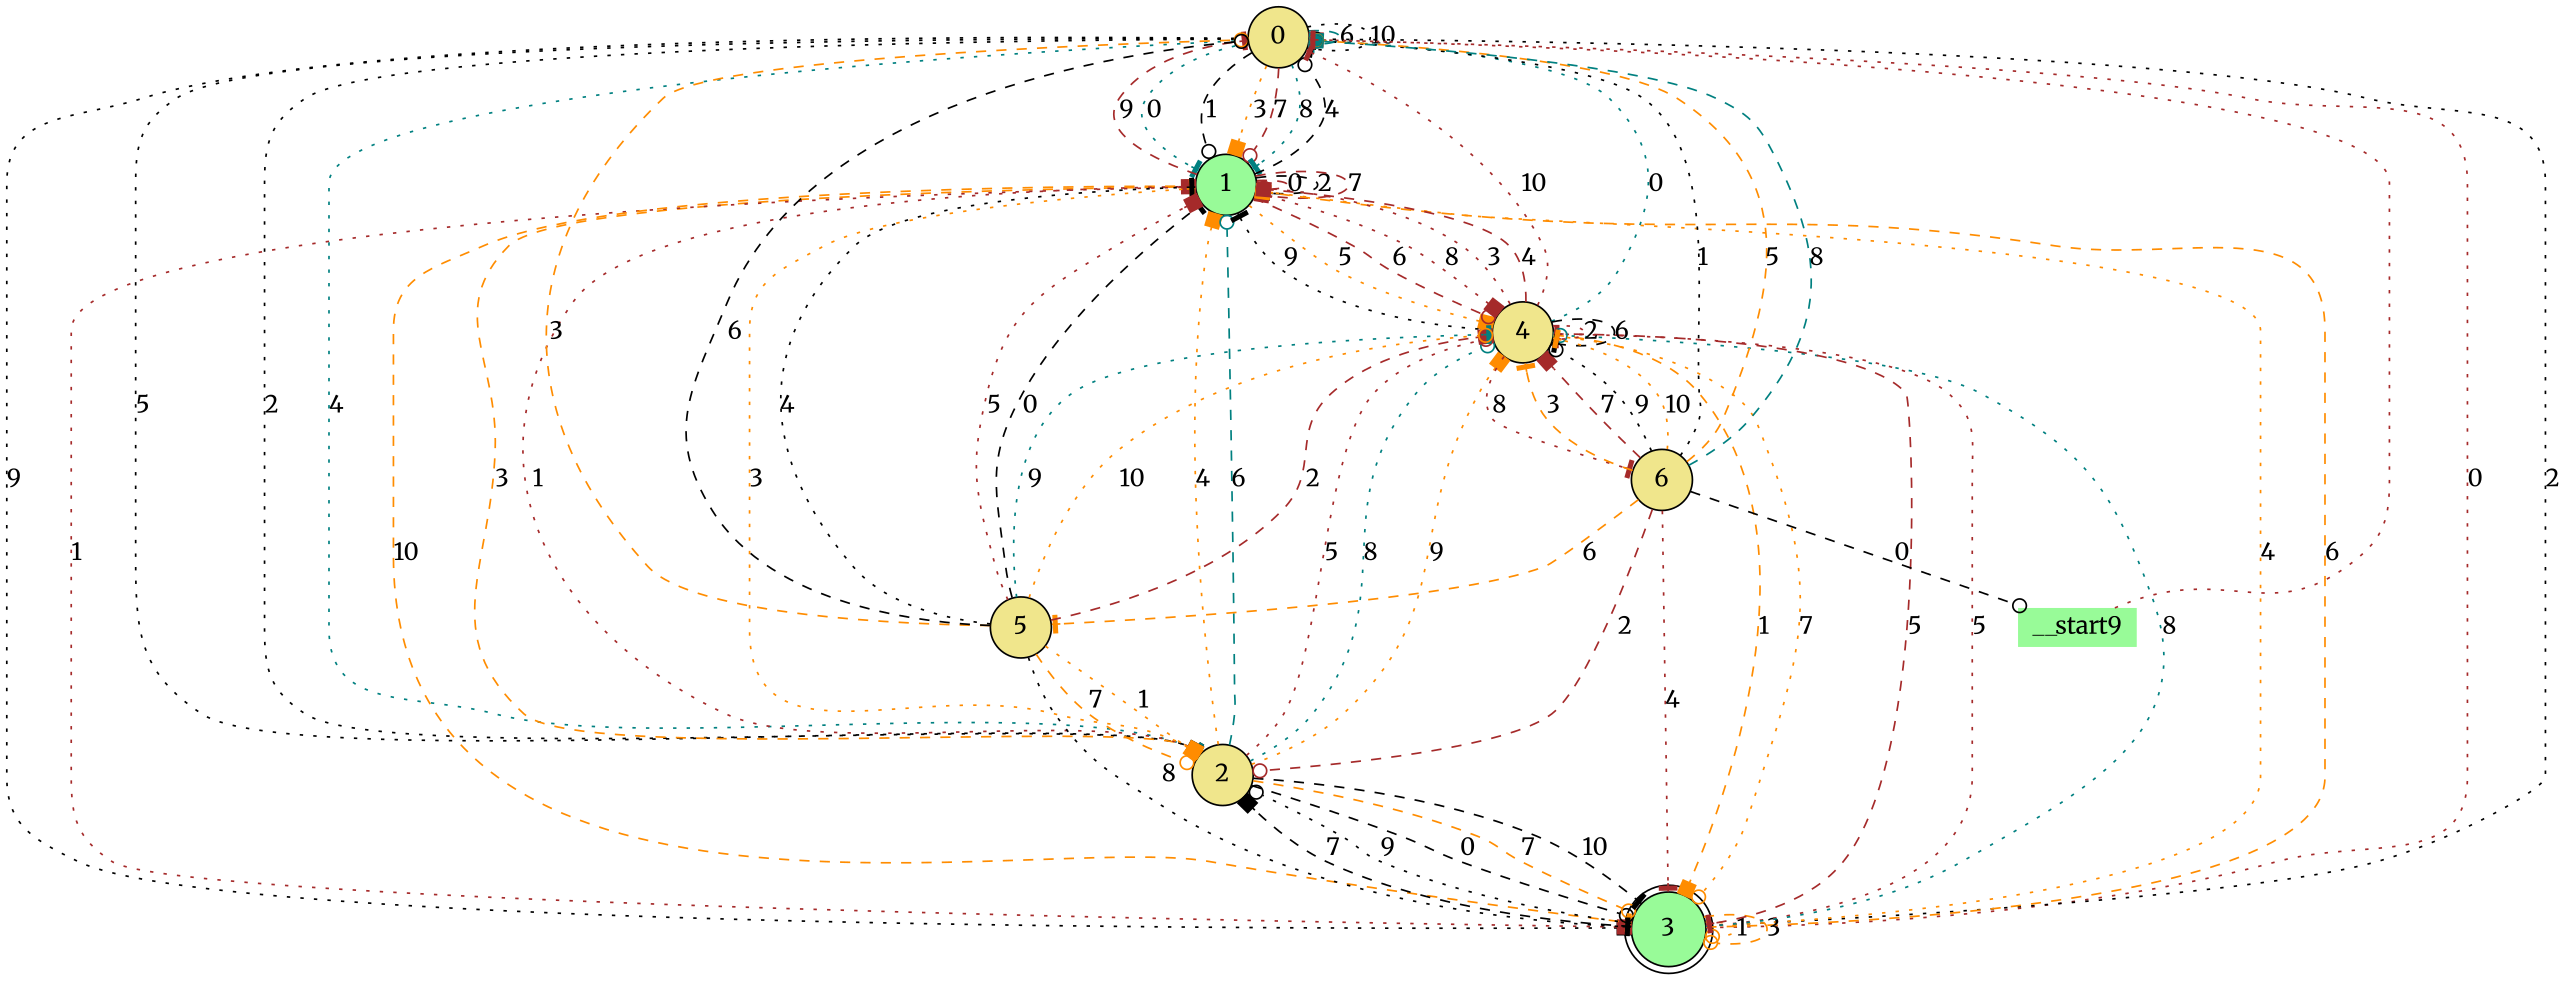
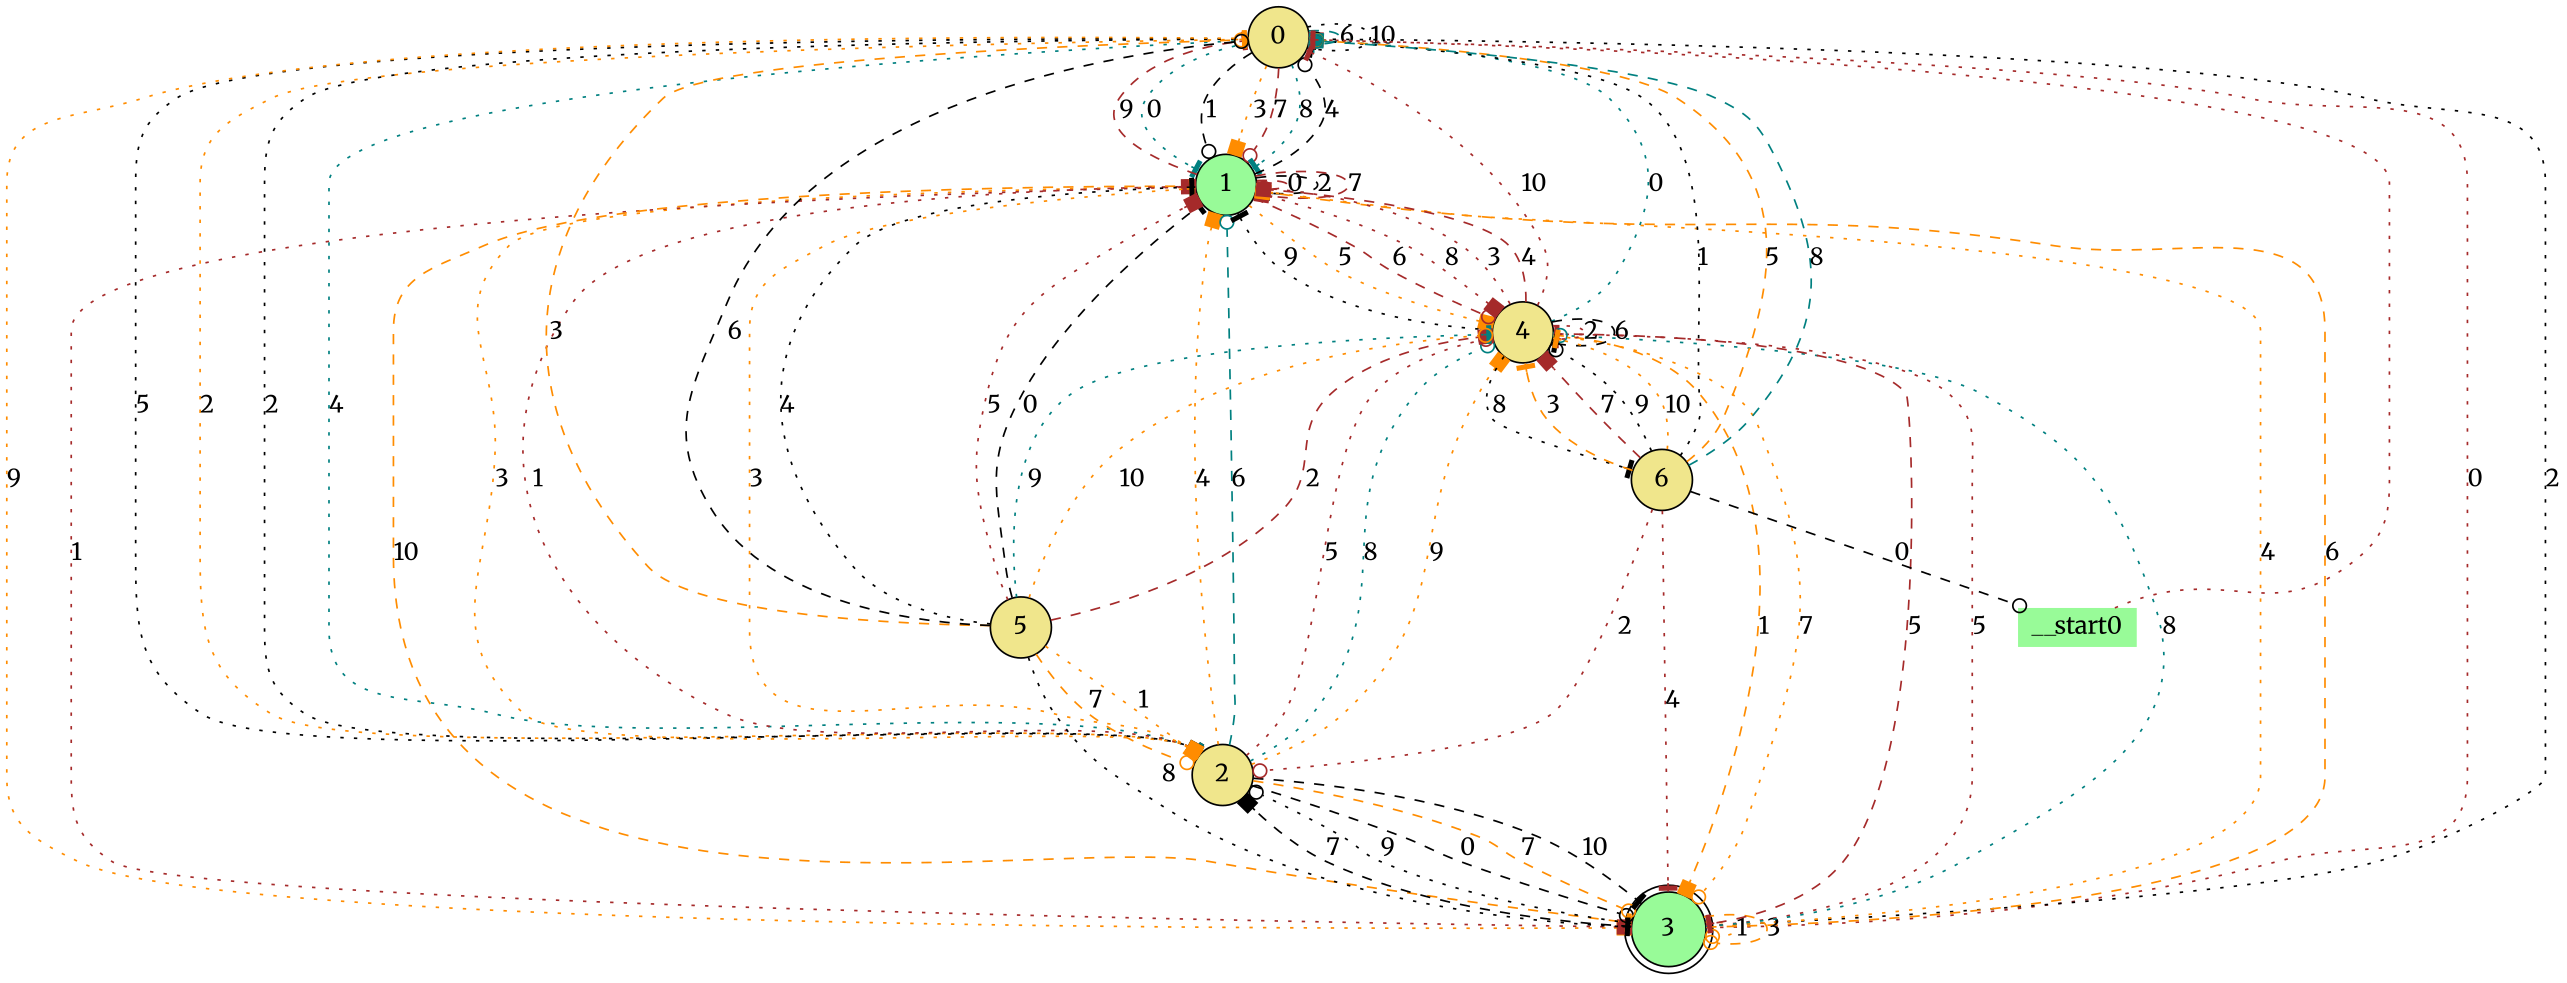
none -> (200, 384)
(1525, 435) -> (1525, 435)
(494, 469) -> (494, 469)
(1376, 599) -> none
(2077, 627) -> (2077, 627)
(7, 666) -> (7, 666)
(1524, 728) -> (1524, 728)
